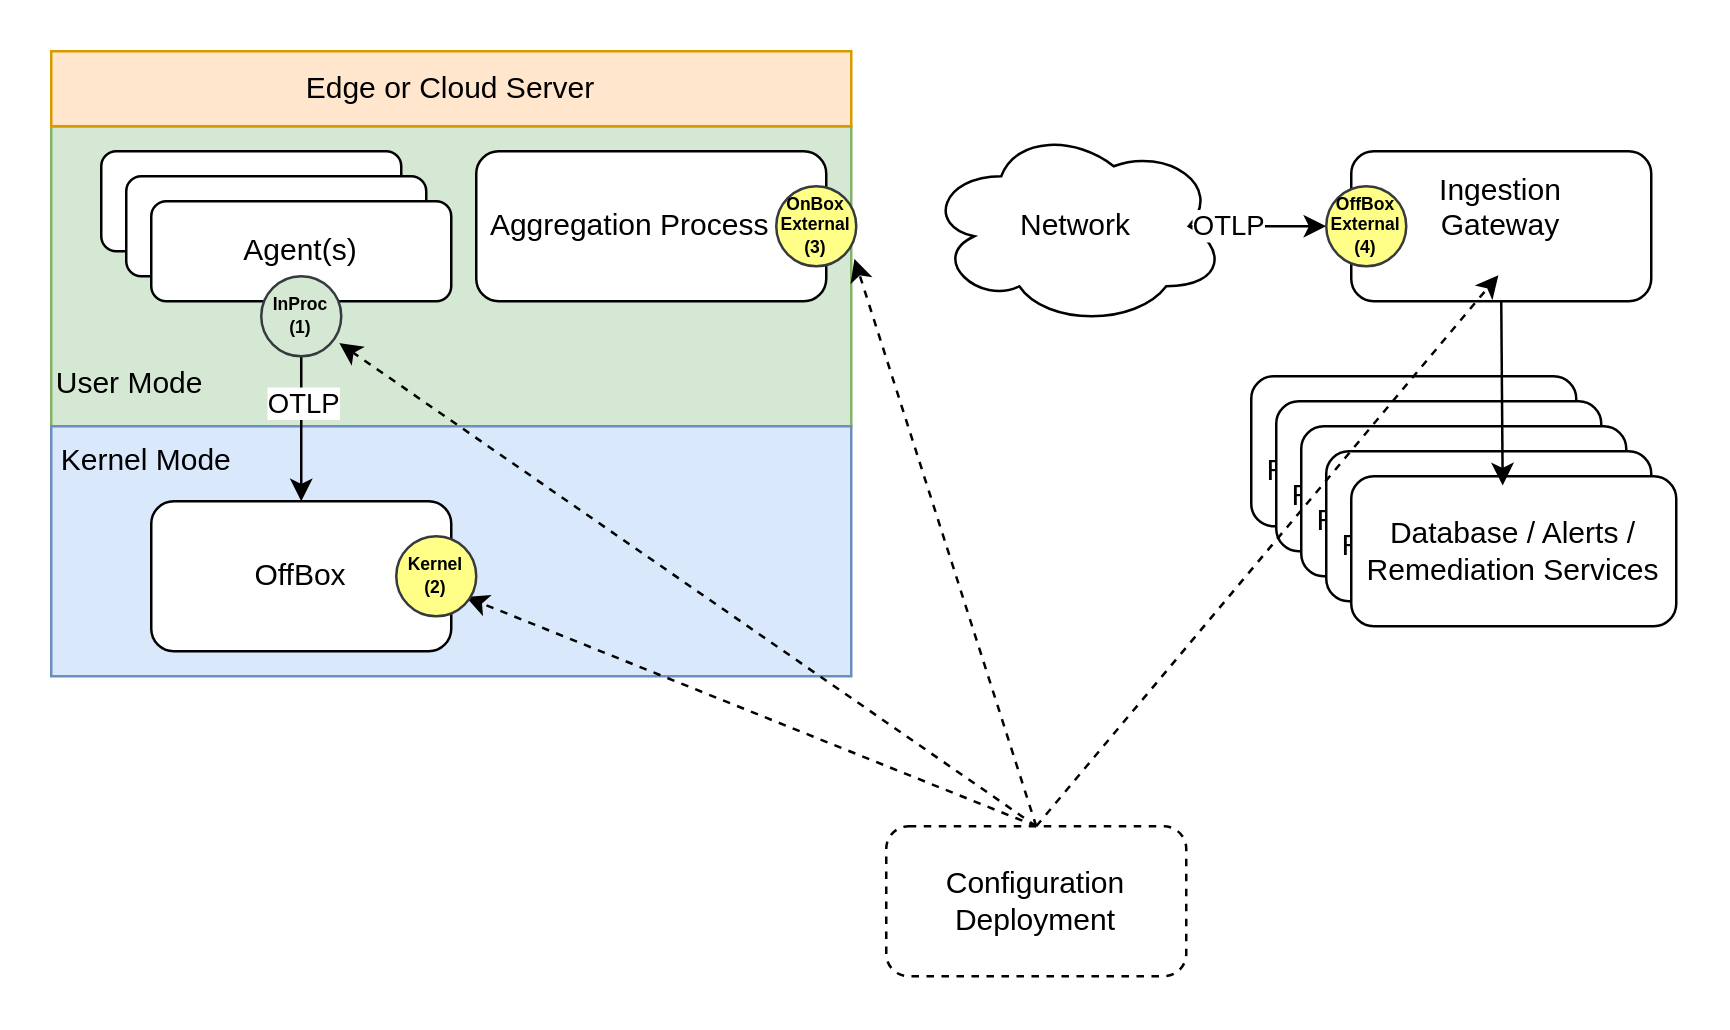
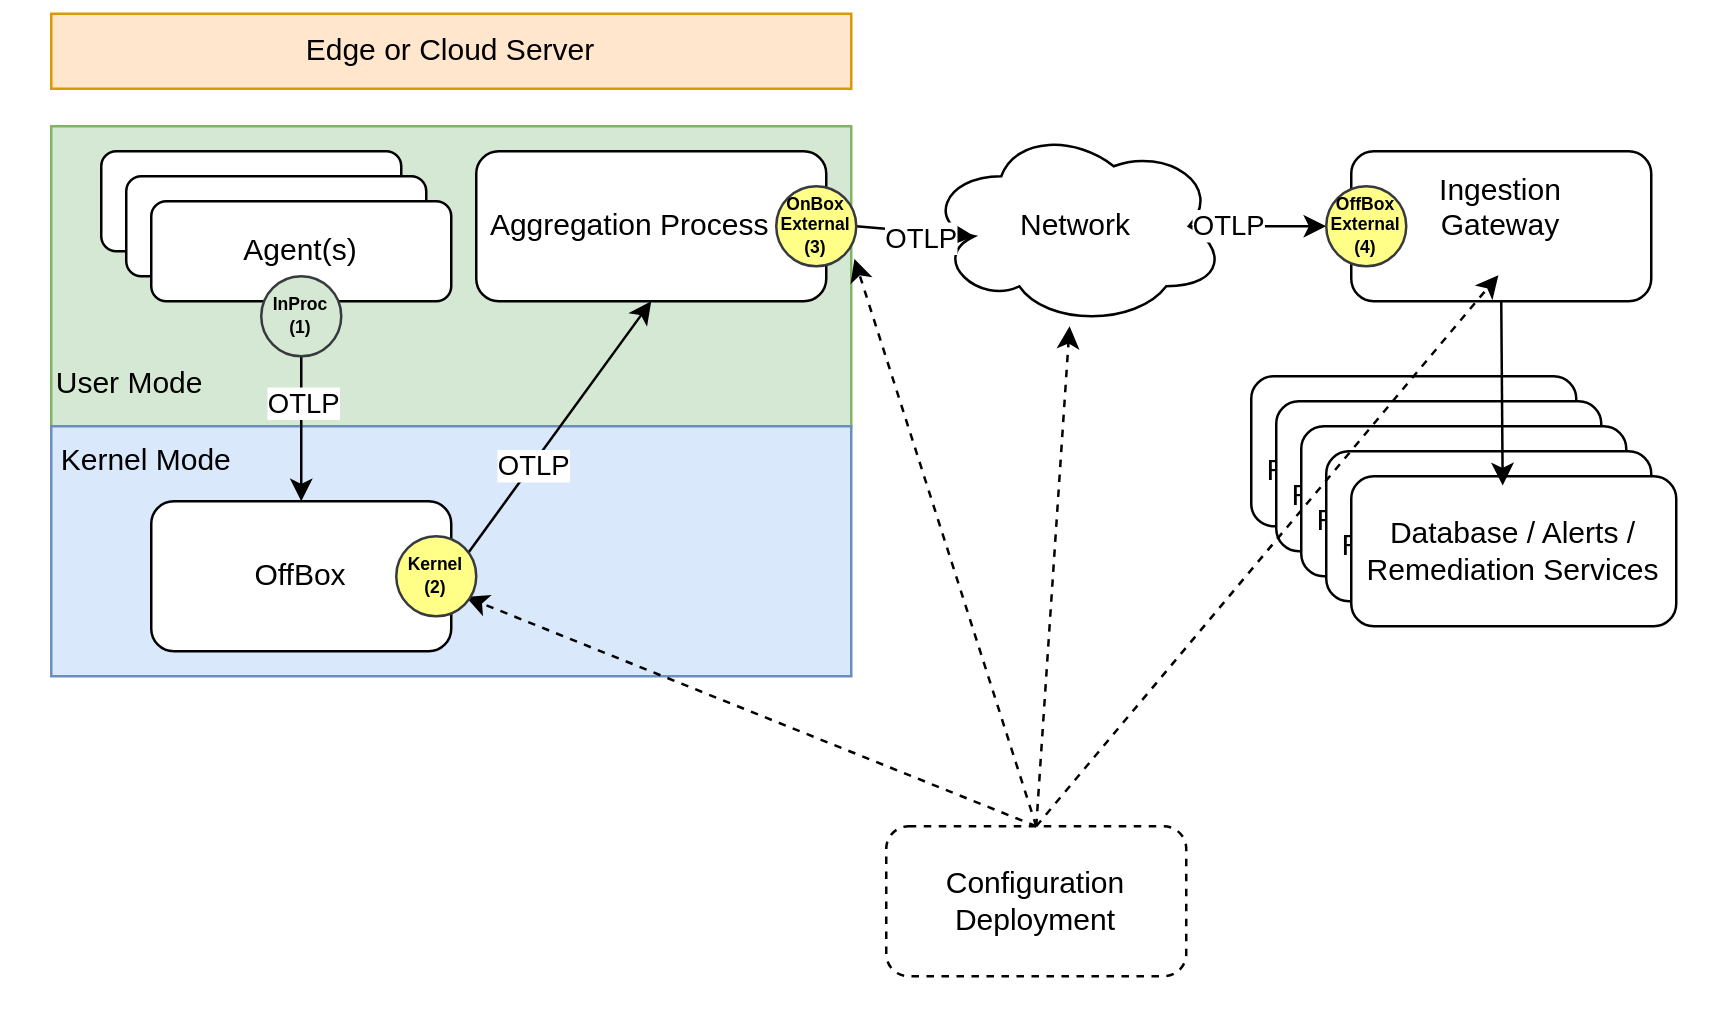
(451, 89) -> (451, 51)
none -> (892, 229)
none -> (589, 387)
(775, 645) -> (1053, 580)
